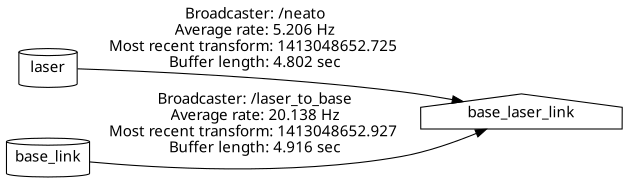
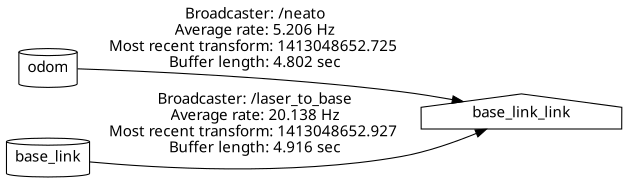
(48, 68) -> (48, 68)
(521, 113) -> (521, 113)
